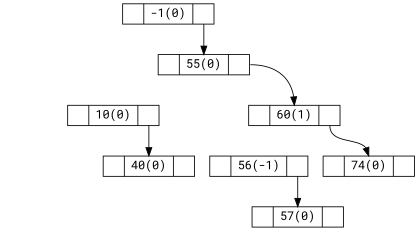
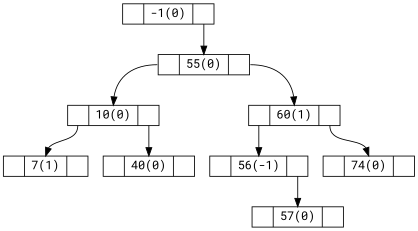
none -> (129, 72)
none -> (259, 137)
none -> (46, 166)
